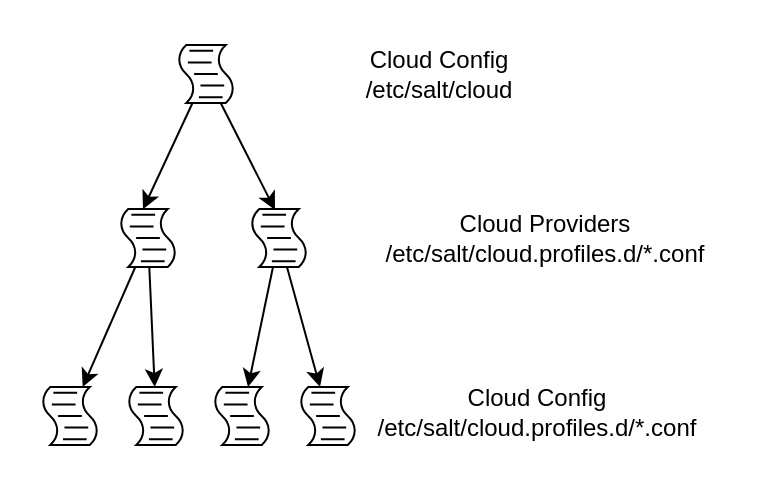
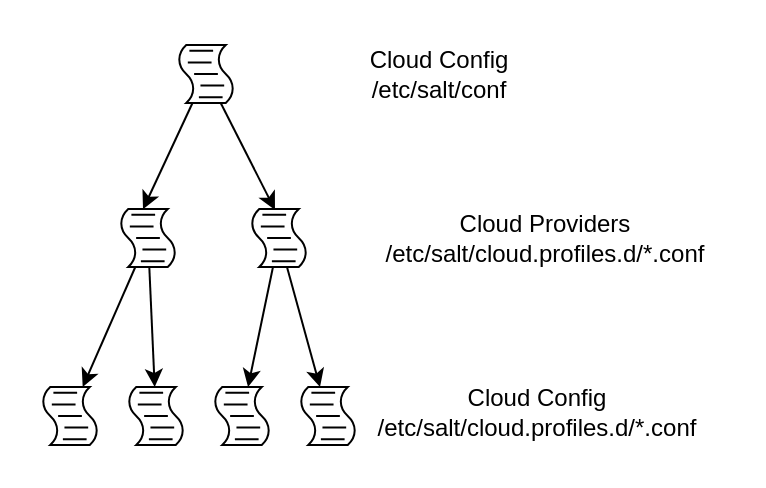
(440, 75) -> (440, 75)
